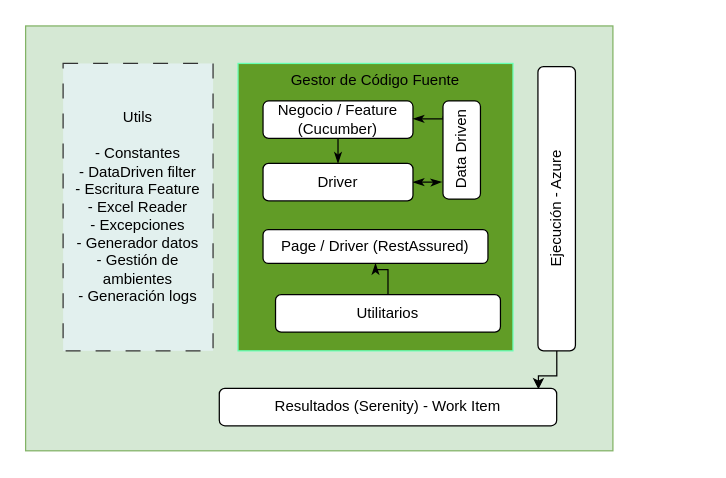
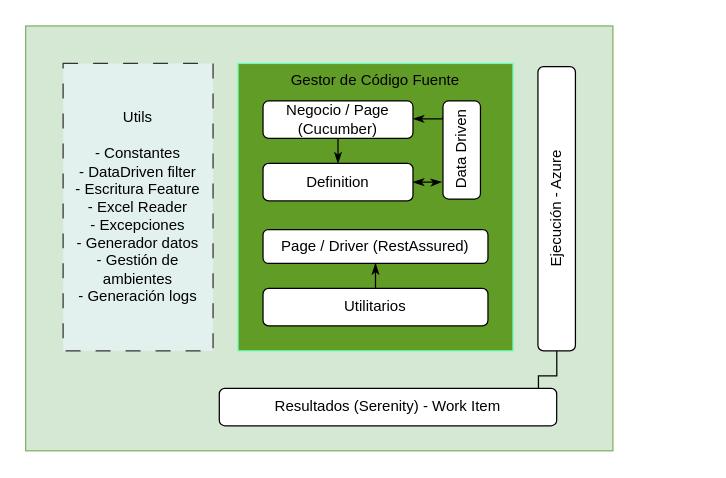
(338, 119) -> (338, 119)
(338, 182) -> (338, 182)
(388, 313) -> (376, 307)
(541, 376) -> (539, 379)
